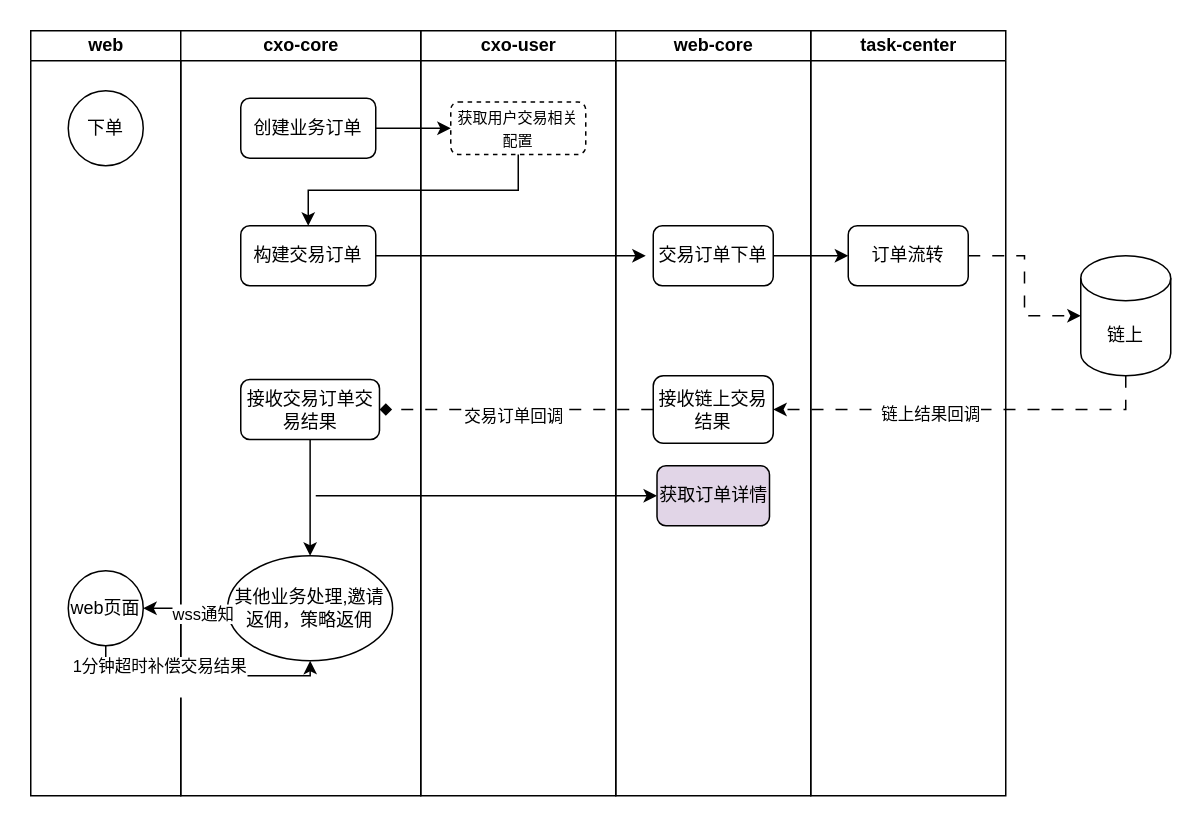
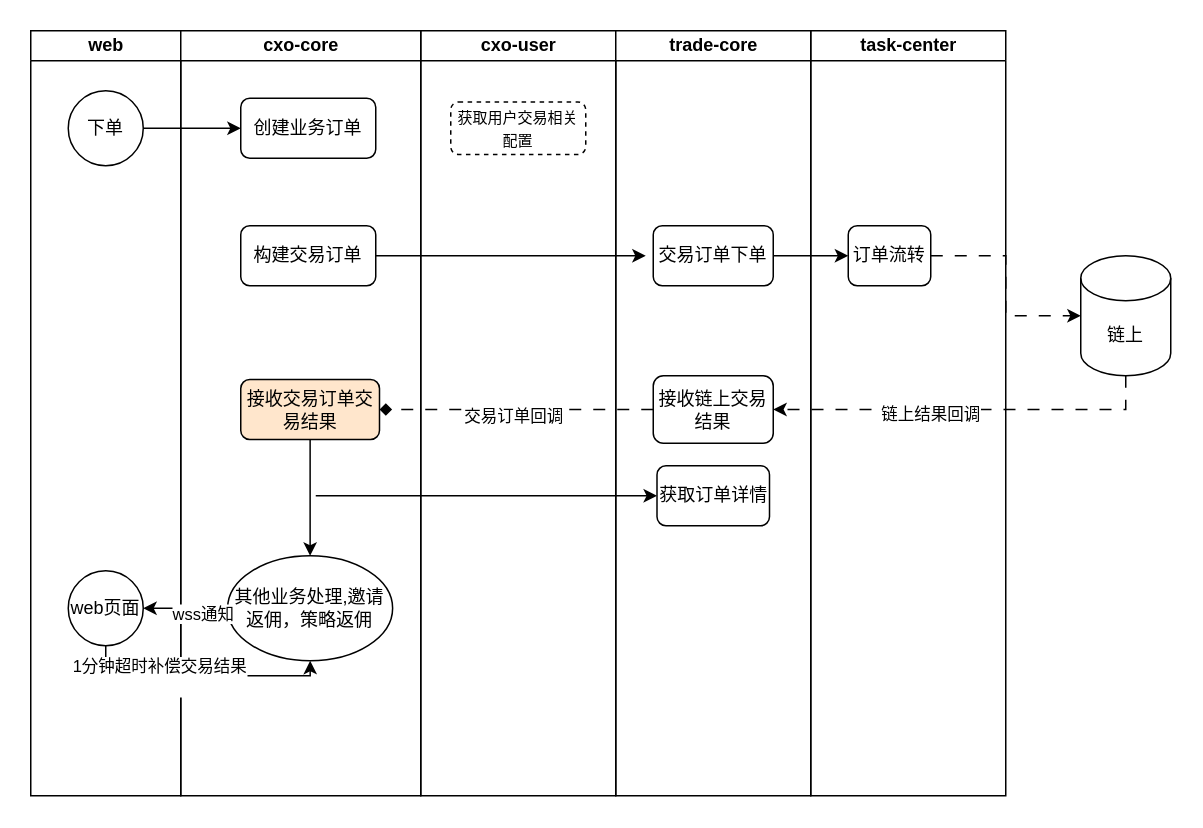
(714, 46) -> (714, 46)
none -> (187, 128)
(408, 128) -> none
(417, 190) -> none
(908, 256) -> (890, 256)
(310, 410) -> (310, 410)
(713, 496) -> (713, 496)
